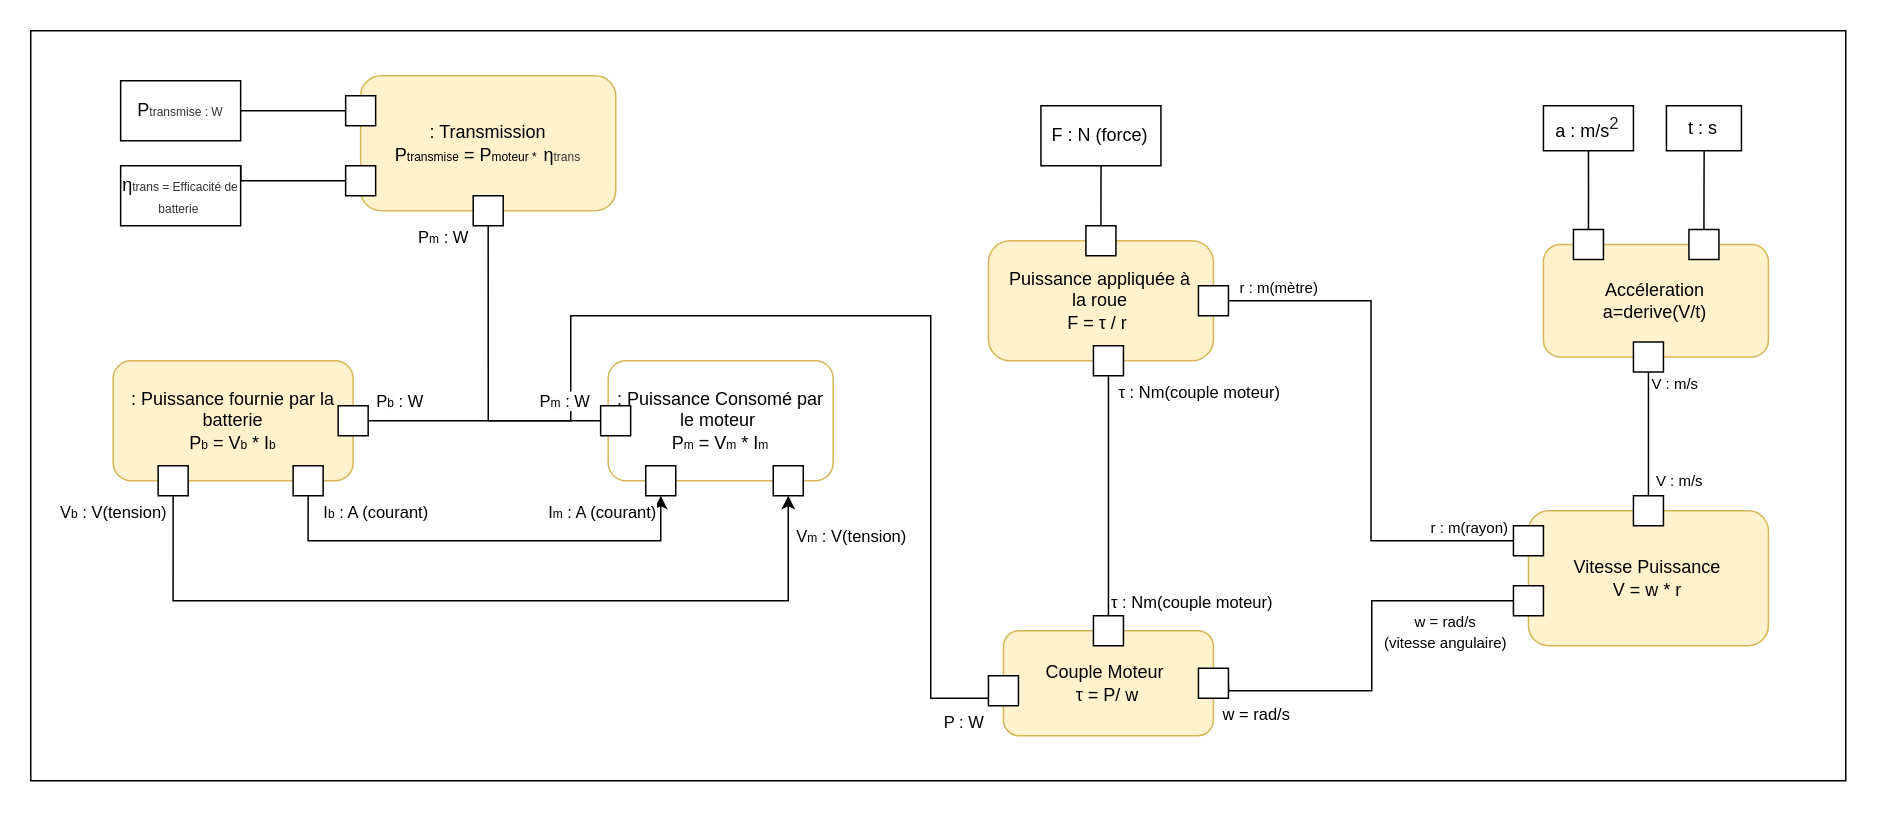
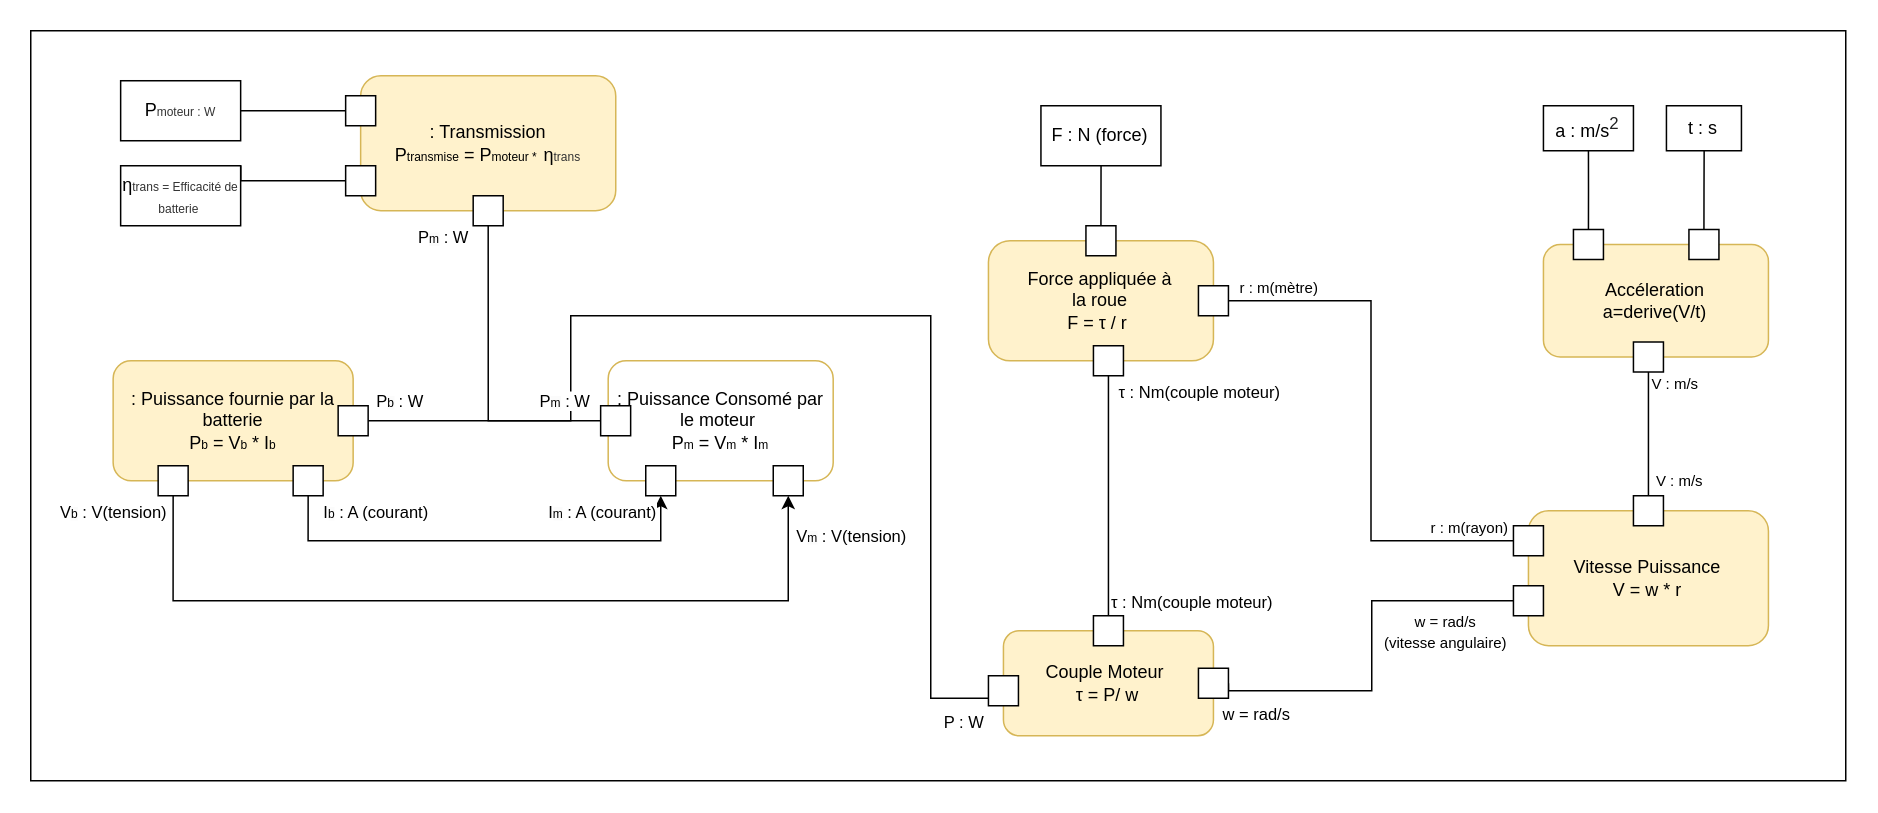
(181, 110) -> (181, 110)
(1100, 301) -> (1100, 301)
